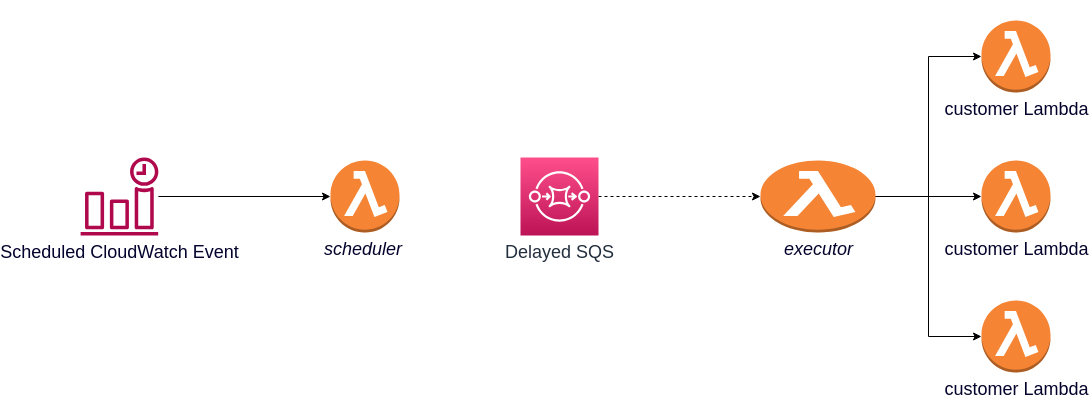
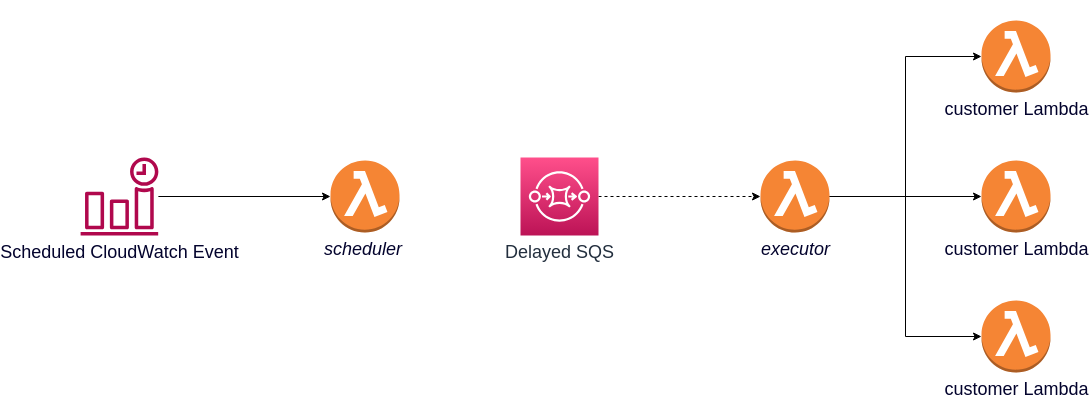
(818, 197) -> (795, 197)
